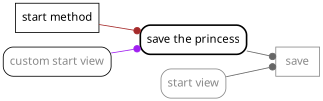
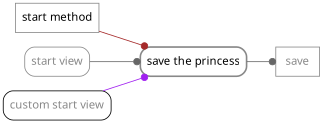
(57, 18) -> (57, 18)
(193, 40) -> (193, 62)
(248, 72) -> (112, 62)
